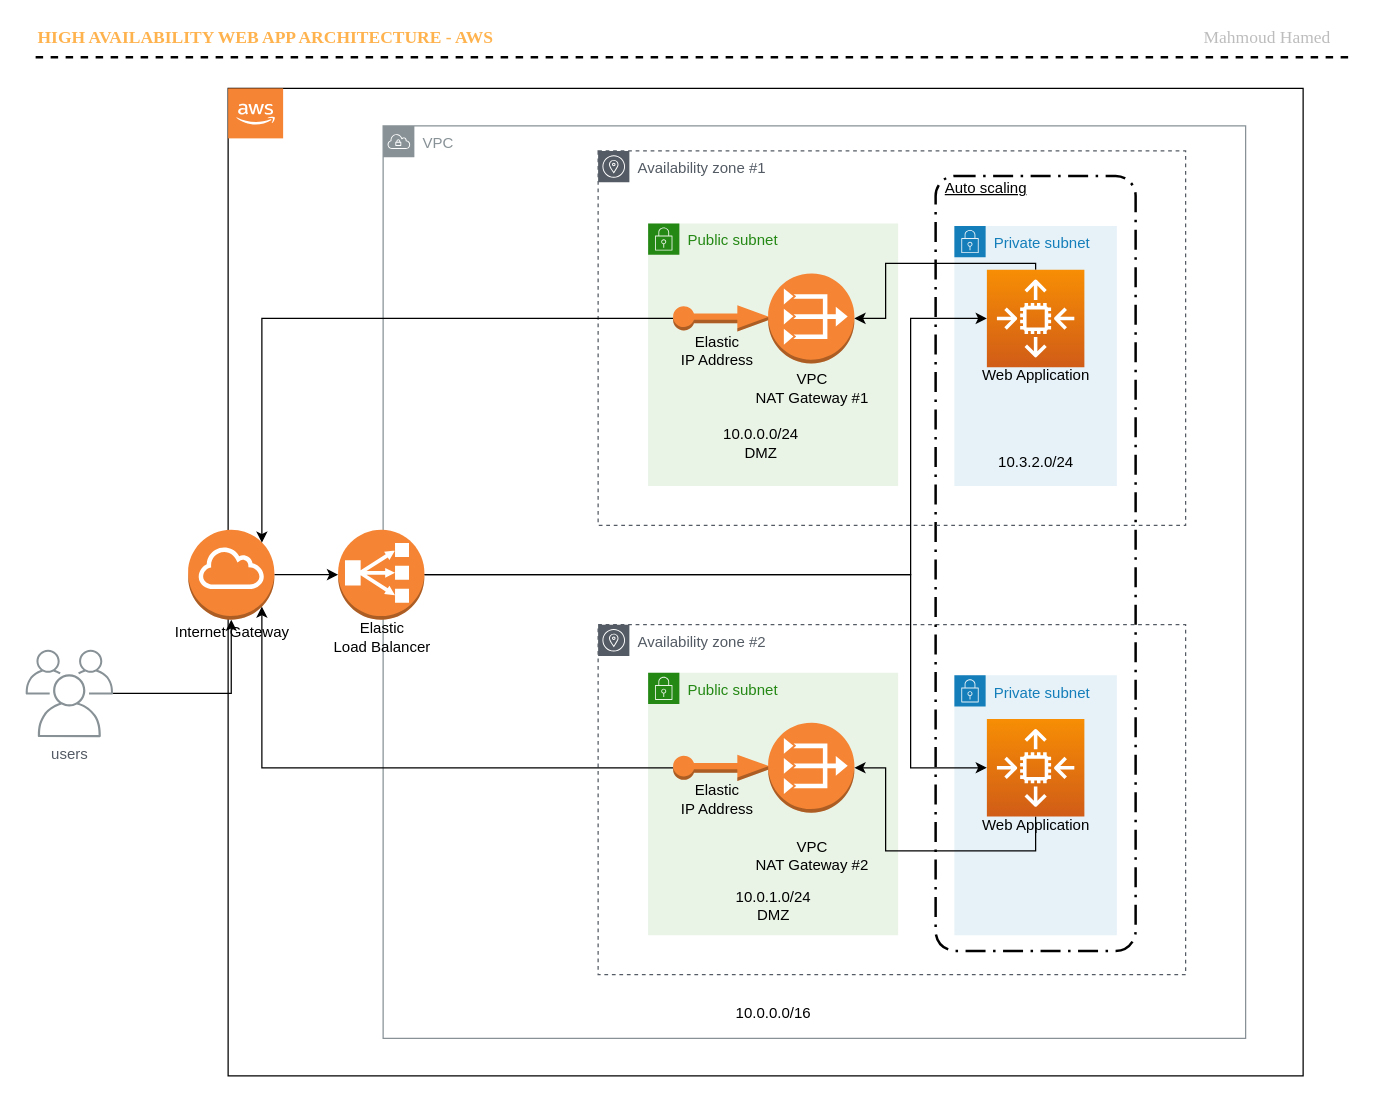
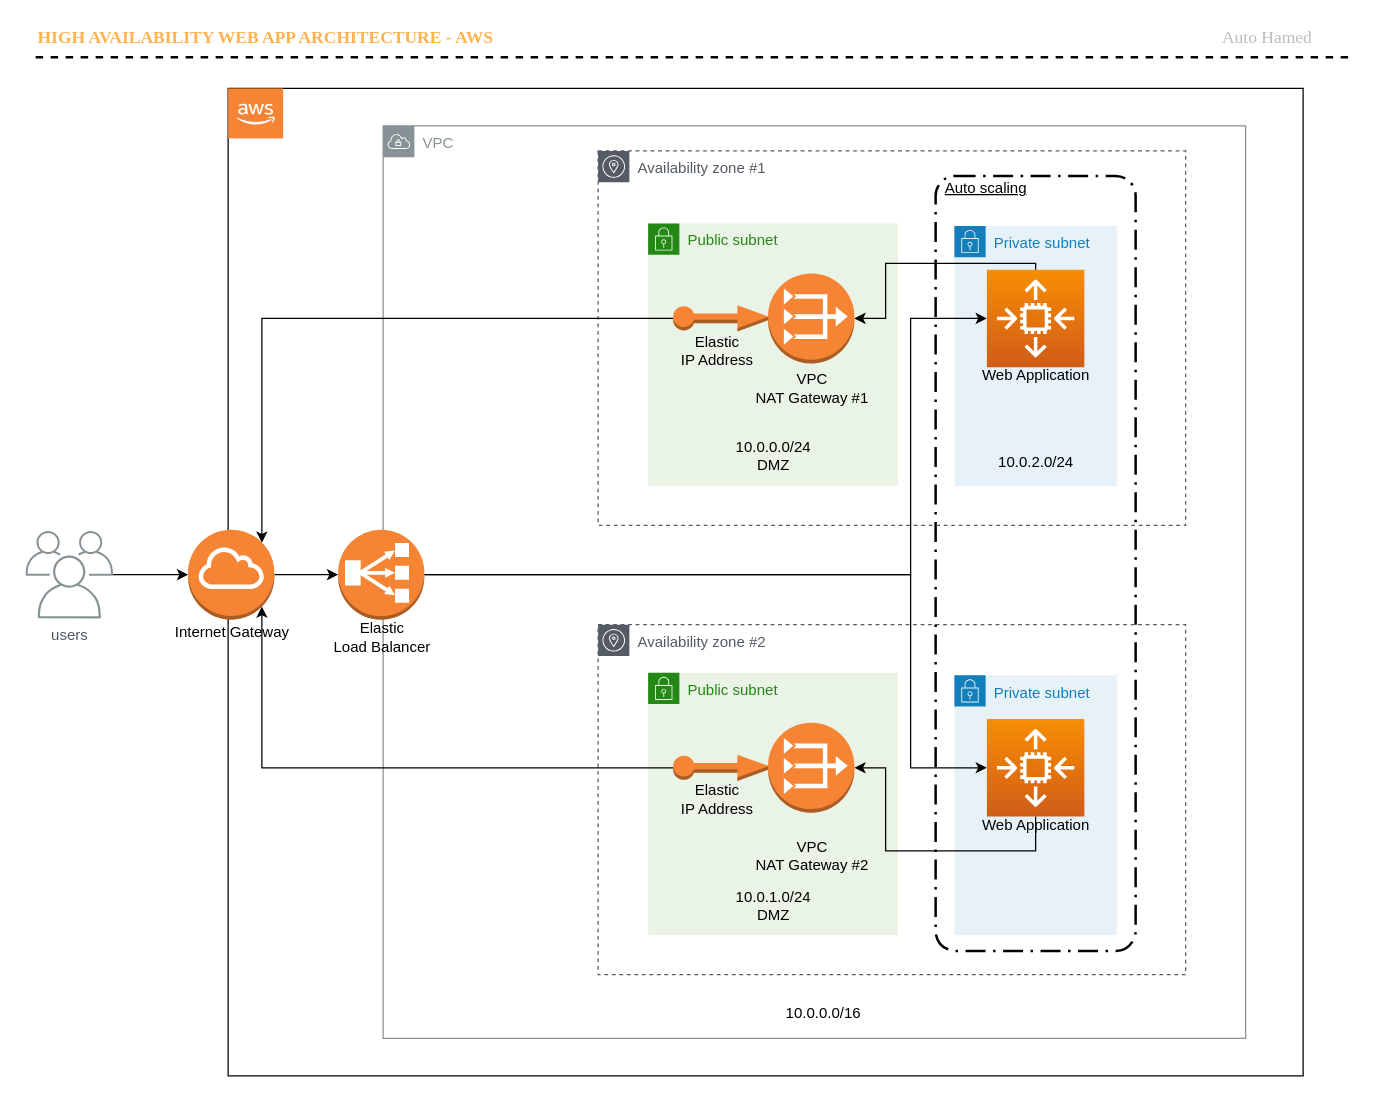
(1268, 38) -> (1268, 38)
(761, 443) -> (773, 456)
(1036, 462) -> (1036, 462)
(69, 693) -> (69, 574)
(773, 1013) -> (823, 1013)
